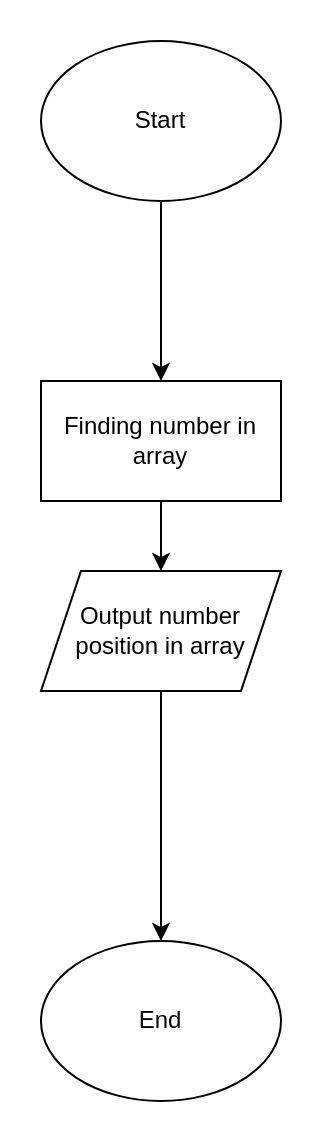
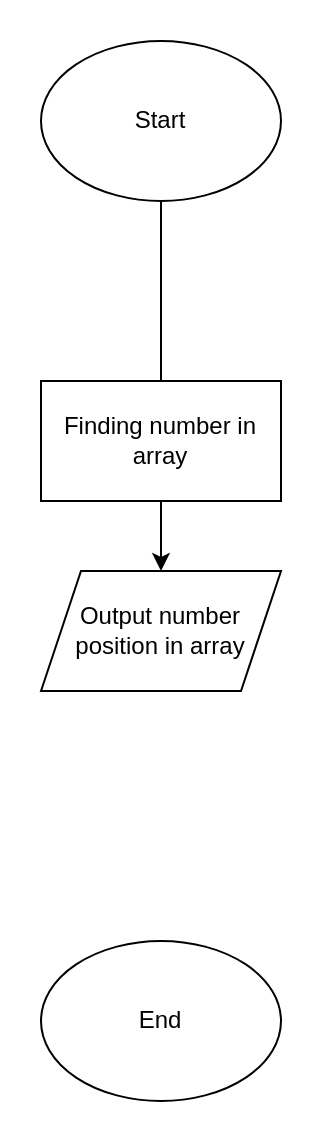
(161, 366) -> (161, 371)
(161, 809) -> none
